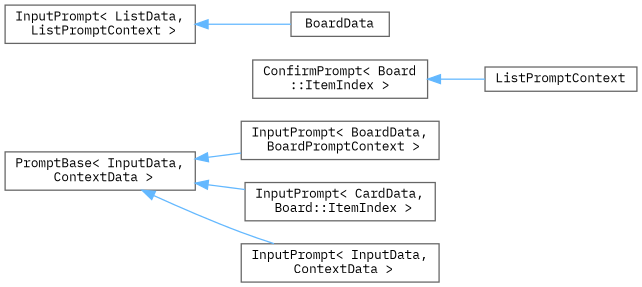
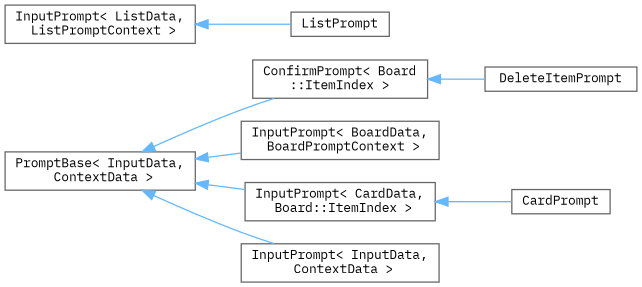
(340, 24) -> (340, 24)
(561, 79) -> (561, 79)
none -> (213, 121)
none -> (561, 202)
